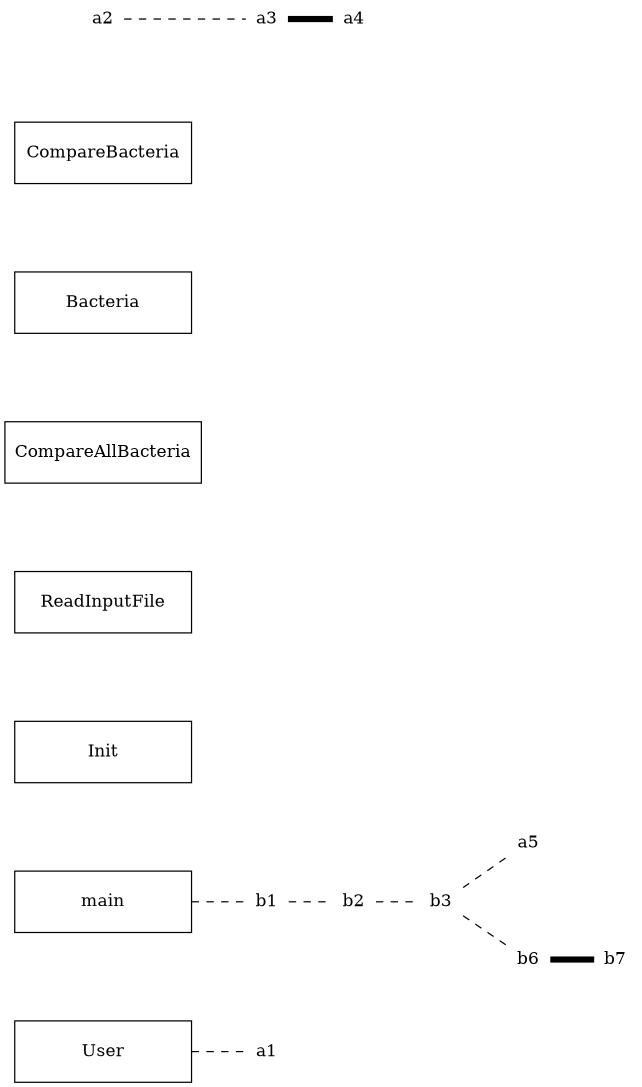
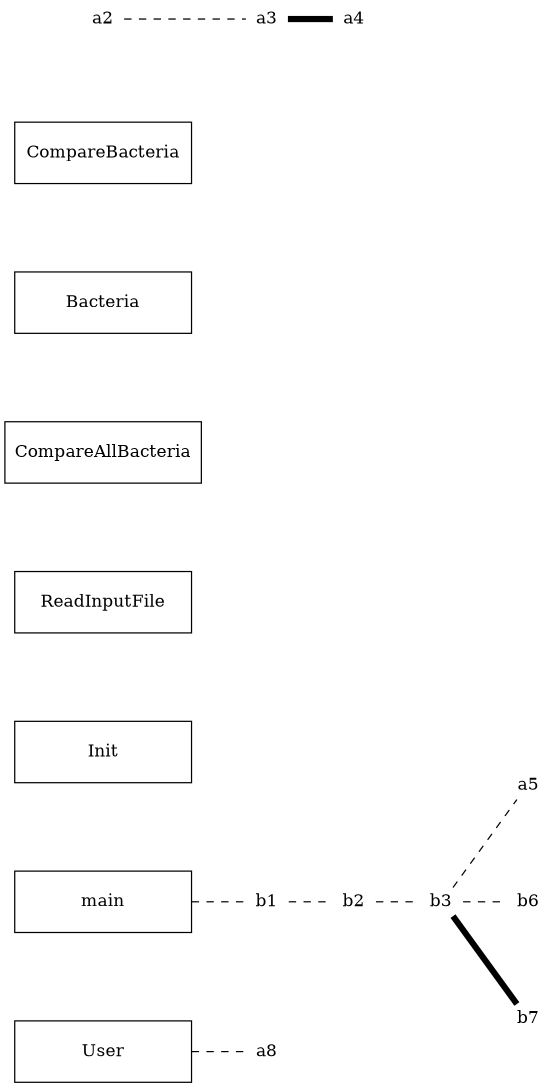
(572, 960) -> (485, 960)
(267, 1052) -> (267, 1052)
